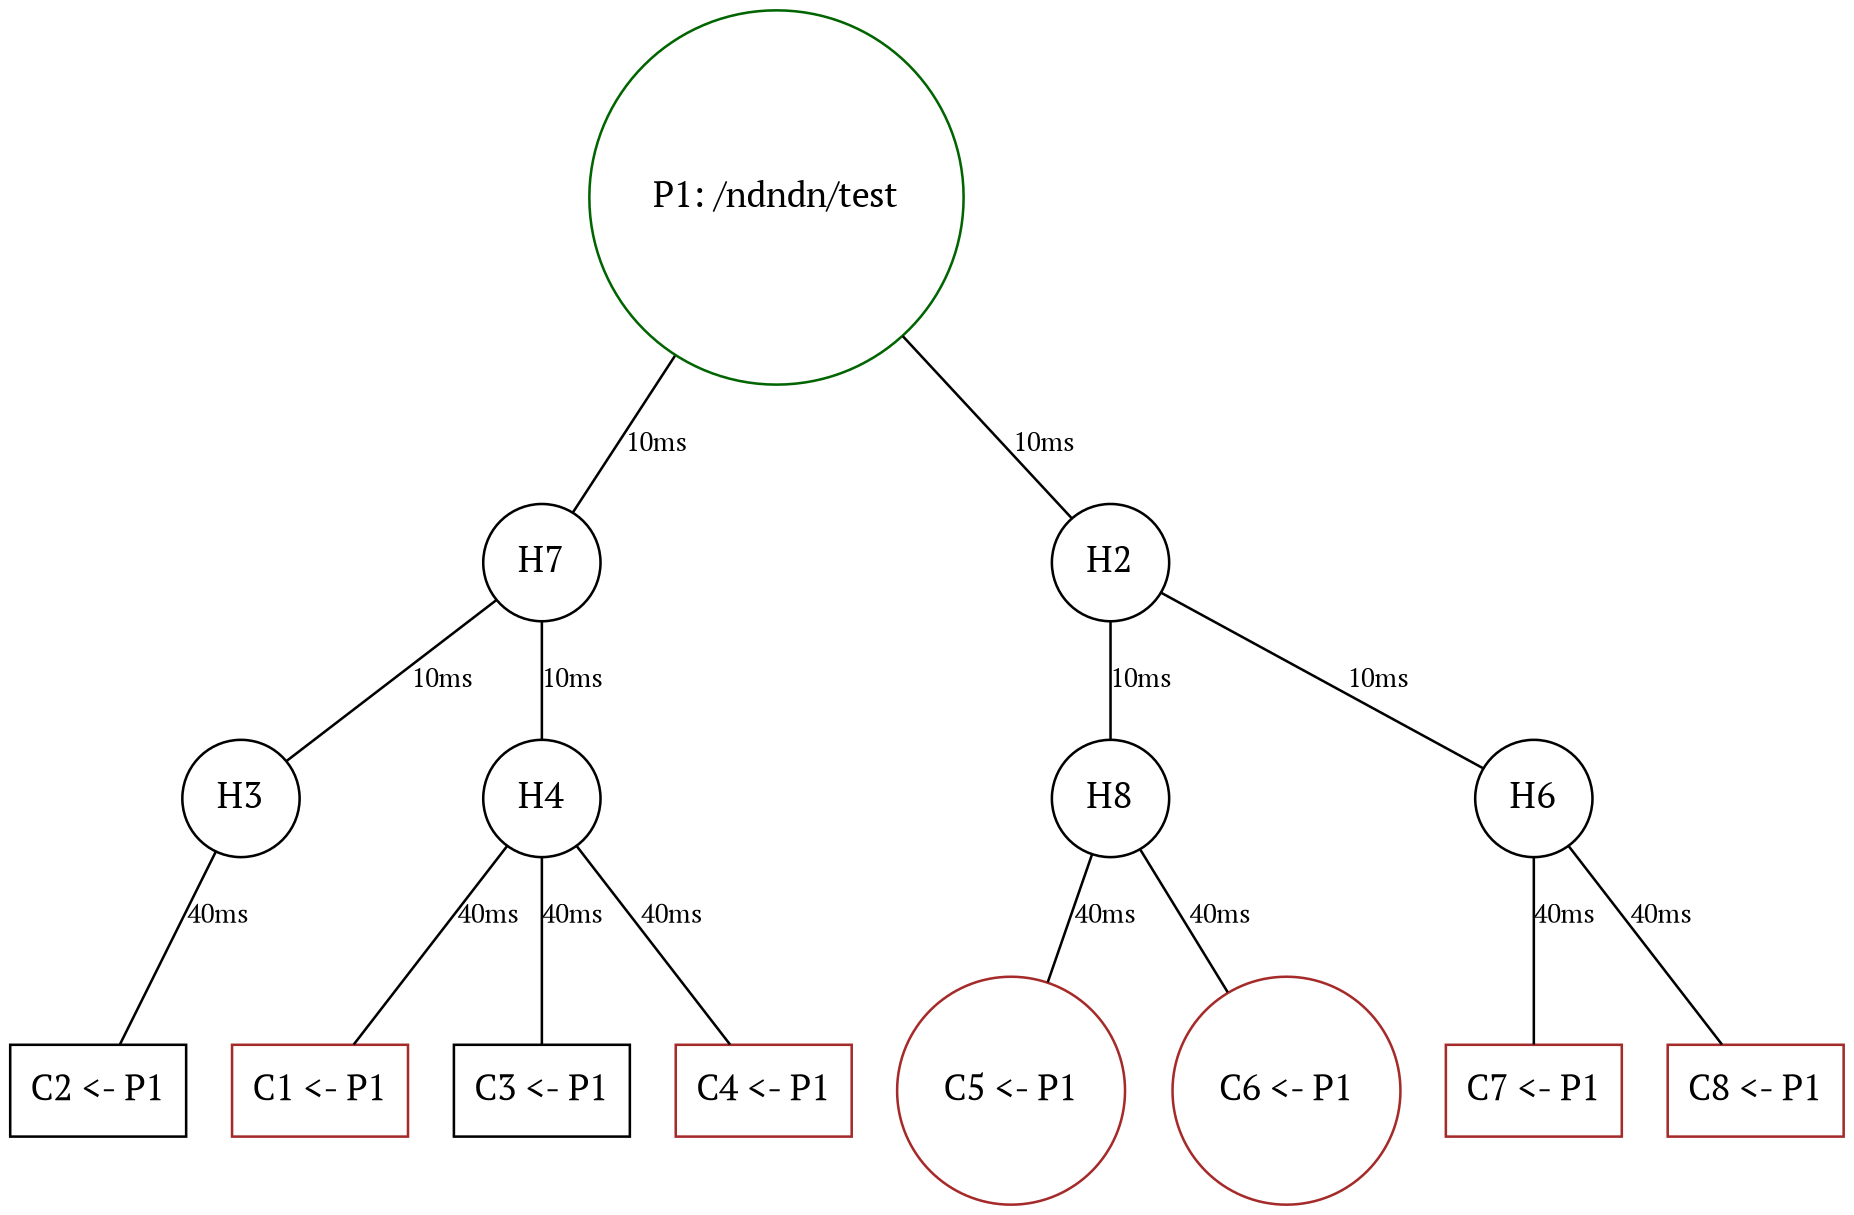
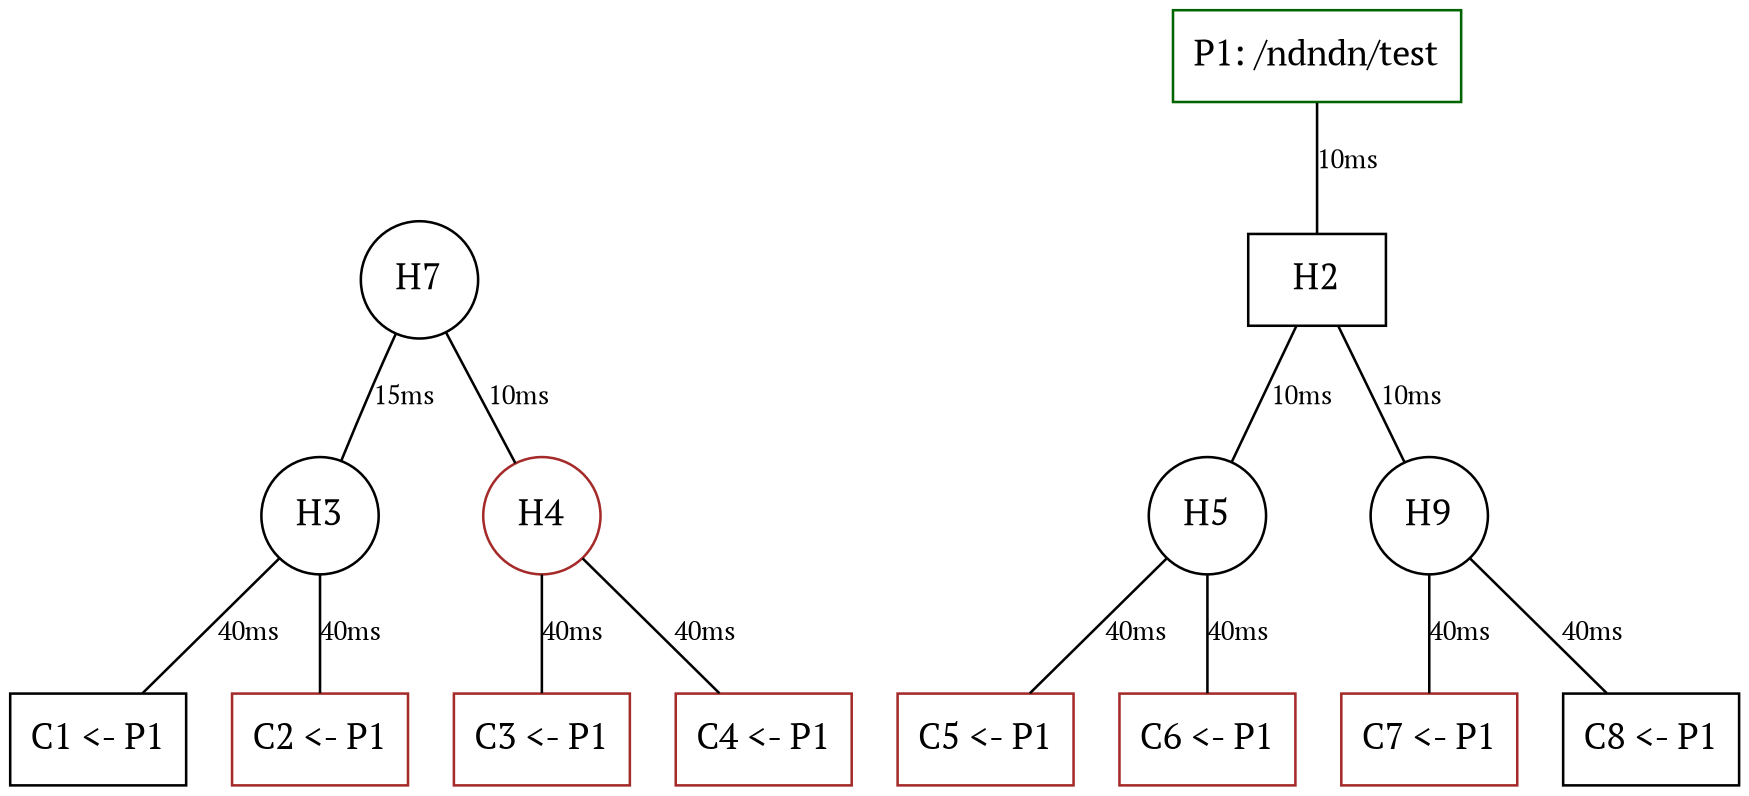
(776, 197) -> (1317, 56)
(624, 434) -> none
(1111, 563) -> (1317, 280)
(444, 681) -> (405, 398)
(542, 798) -> (542, 516)
(1111, 798) -> (1207, 516)
(1534, 798) -> (1429, 516)
(430, 945) -> (211, 626)
(98, 1091) -> (320, 739)
(320, 1091) -> (98, 739)
(542, 1091) -> (542, 739)
(1011, 1091) -> (986, 739)
(1286, 1091) -> (1207, 739)
(1756, 1091) -> (1651, 739)
